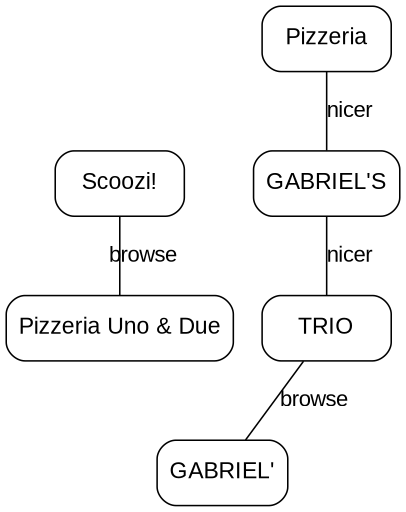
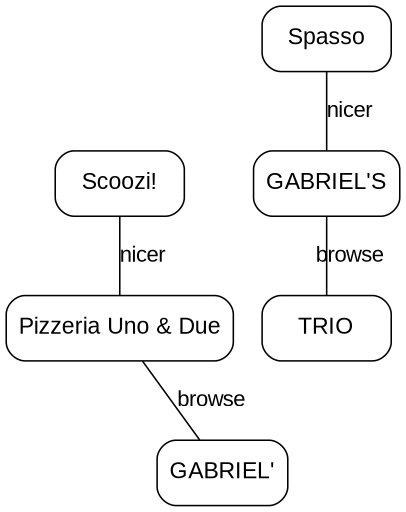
(327, 39) -> (327, 39)
(143, 256) -> (143, 256)
(350, 256) -> (350, 256)
(275, 401) -> (171, 401)
